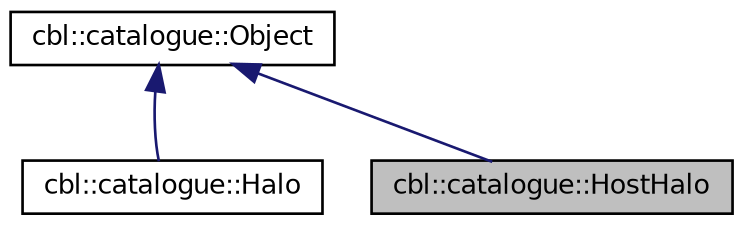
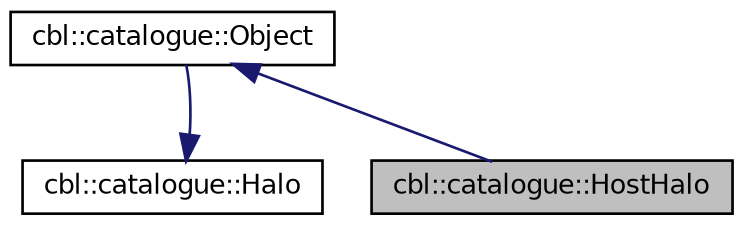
(155, 126) -> (190, 100)
